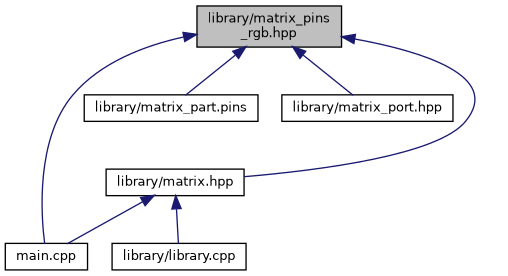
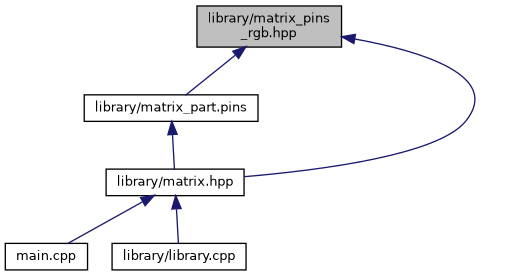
(65, 107) -> none
(367, 108) -> none
none -> (173, 152)
